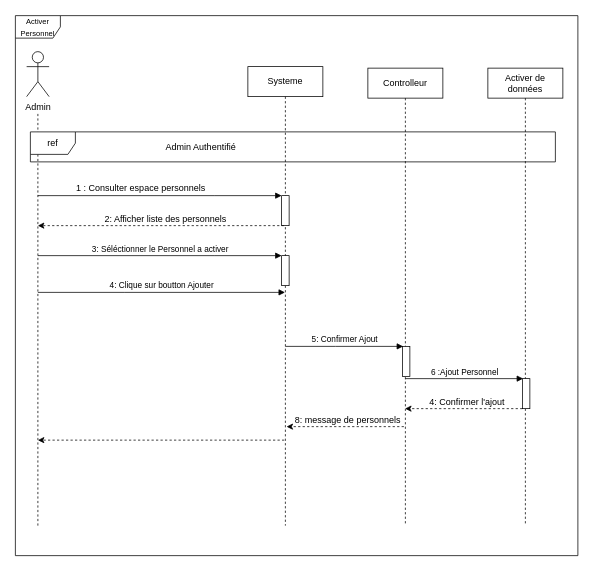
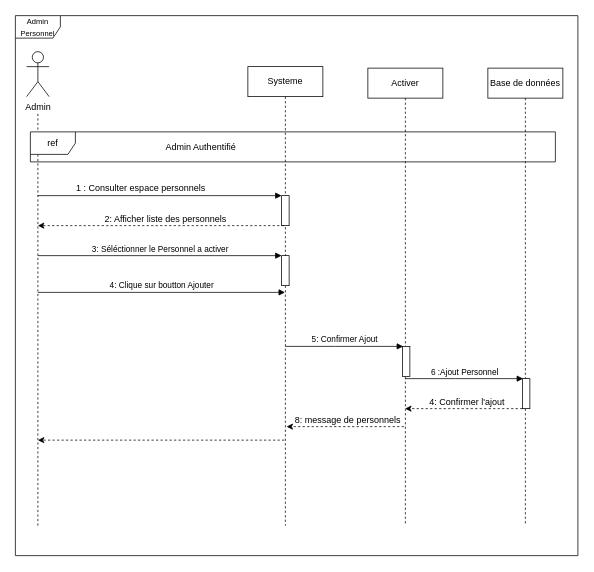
(38, 27) -> (38, 27)
(405, 83) -> (405, 83)
(525, 83) -> (525, 83)
